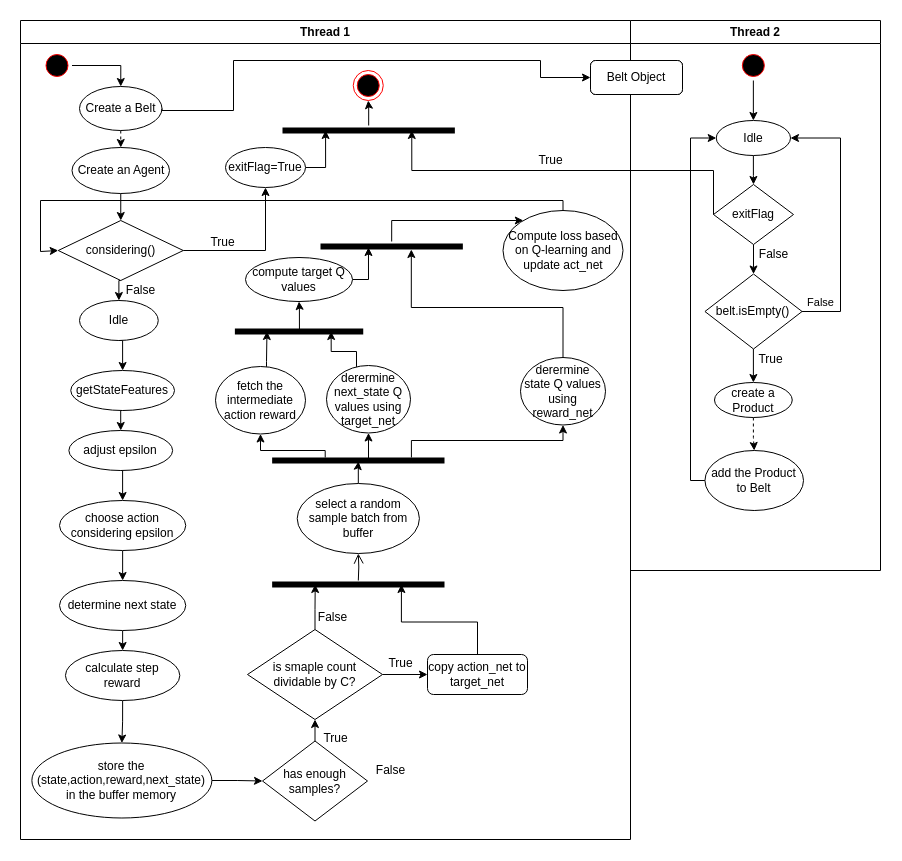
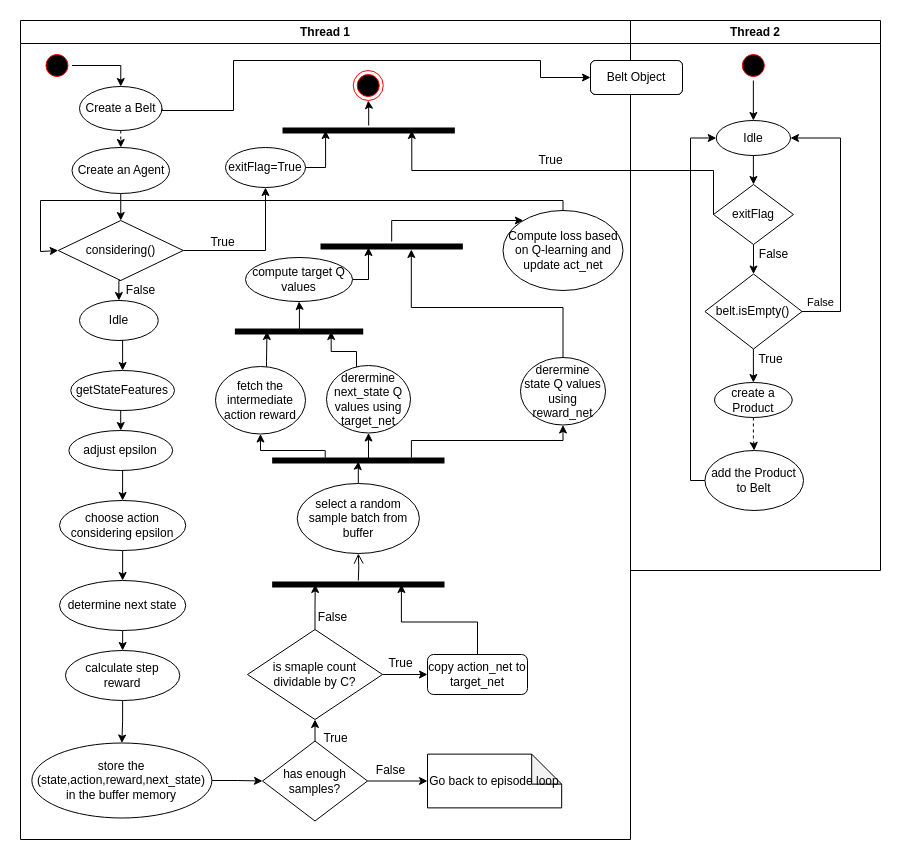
none -> (394, 781)
none -> (495, 781)
